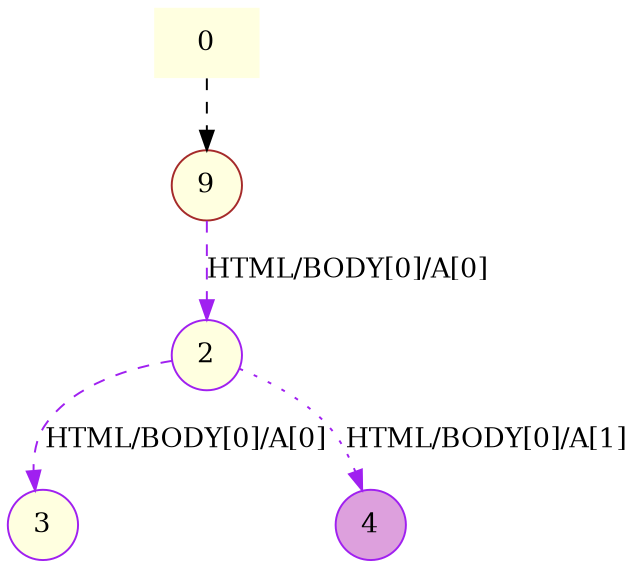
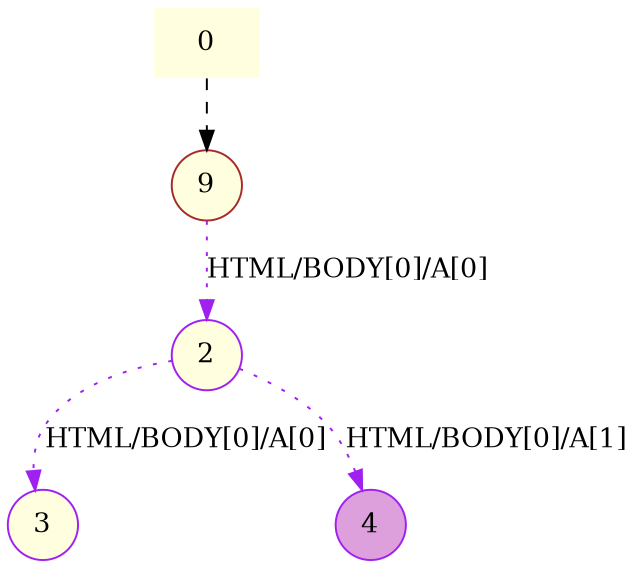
(207, 260) -> (207, 260)
(81, 392) -> (81, 392)
